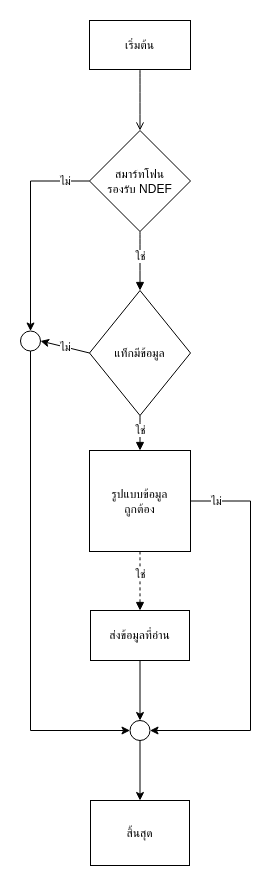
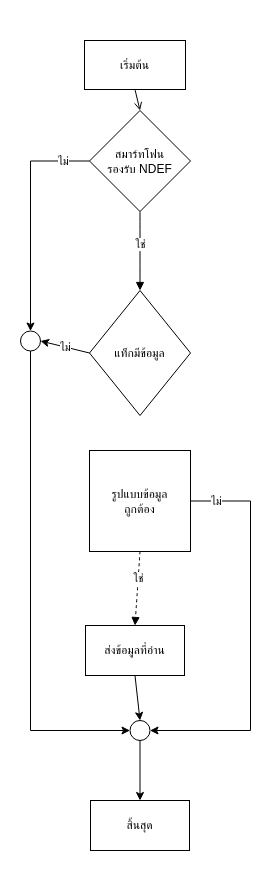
(140, 45) -> (135, 65)
(140, 181) -> (140, 161)
(140, 430) -> none
(140, 636) -> (135, 651)
(140, 833) -> (140, 826)
